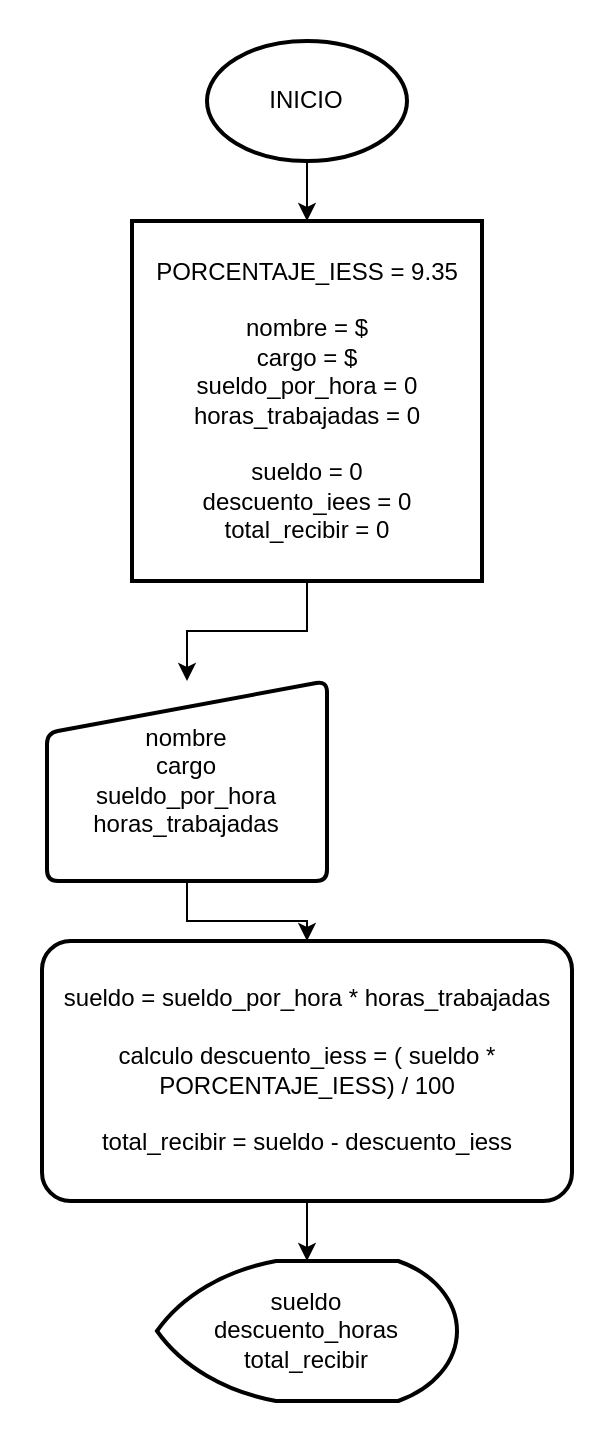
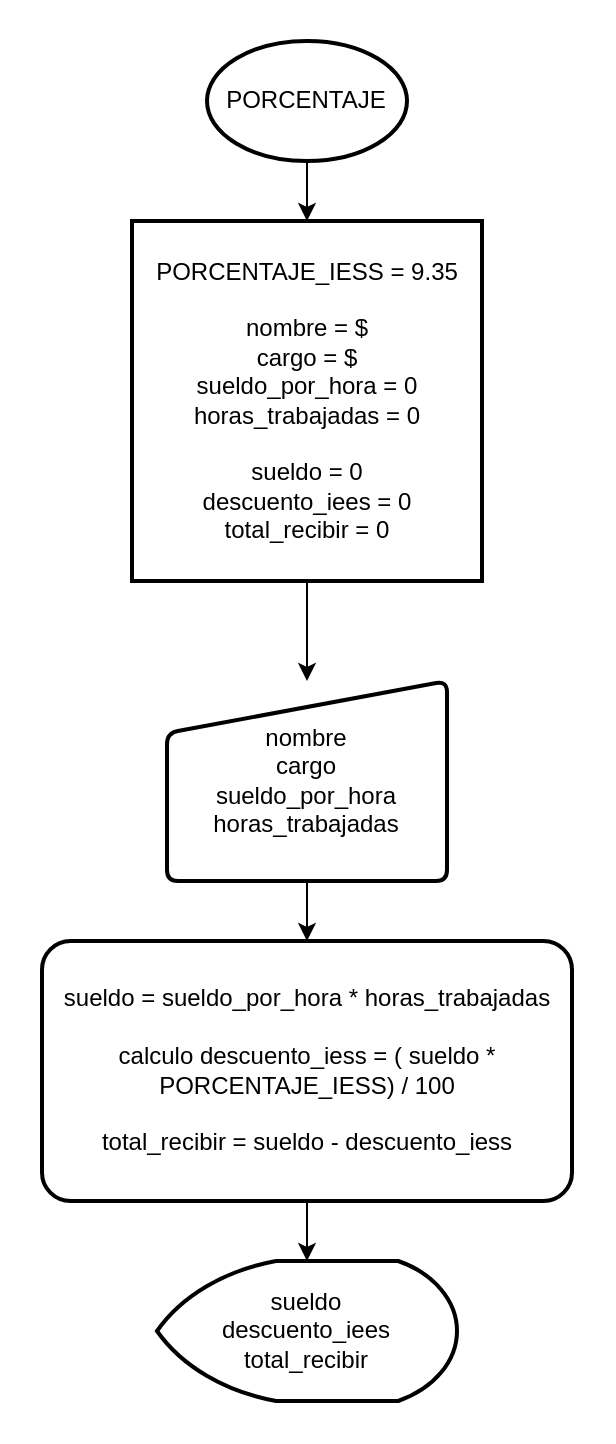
(307, 101) -> (307, 101)
(187, 781) -> (307, 781)
(307, 1331) -> (307, 1331)
